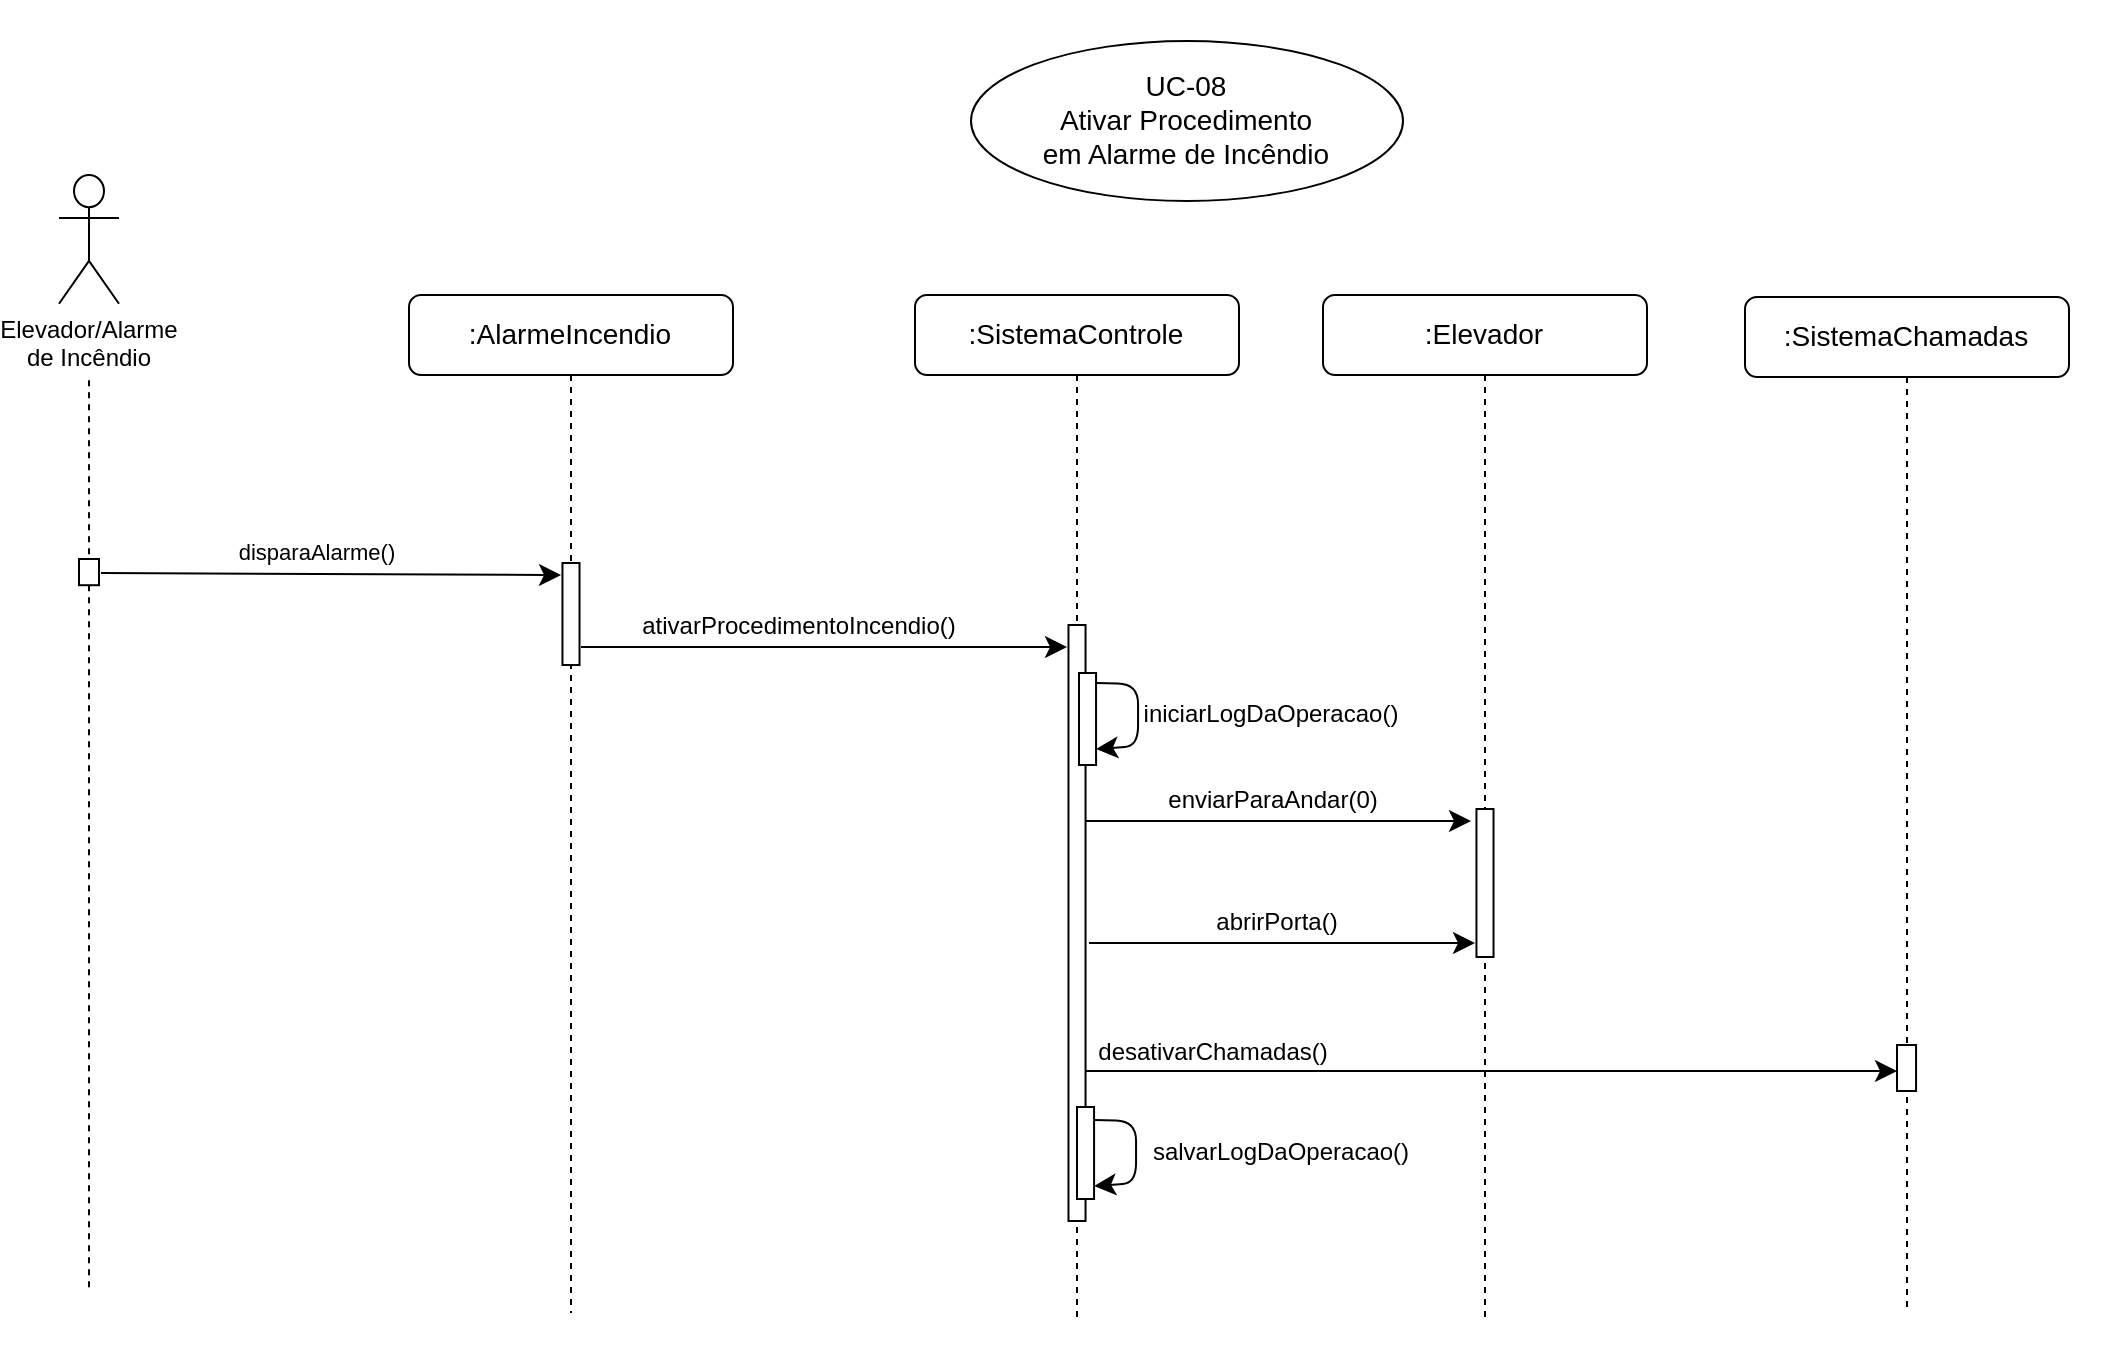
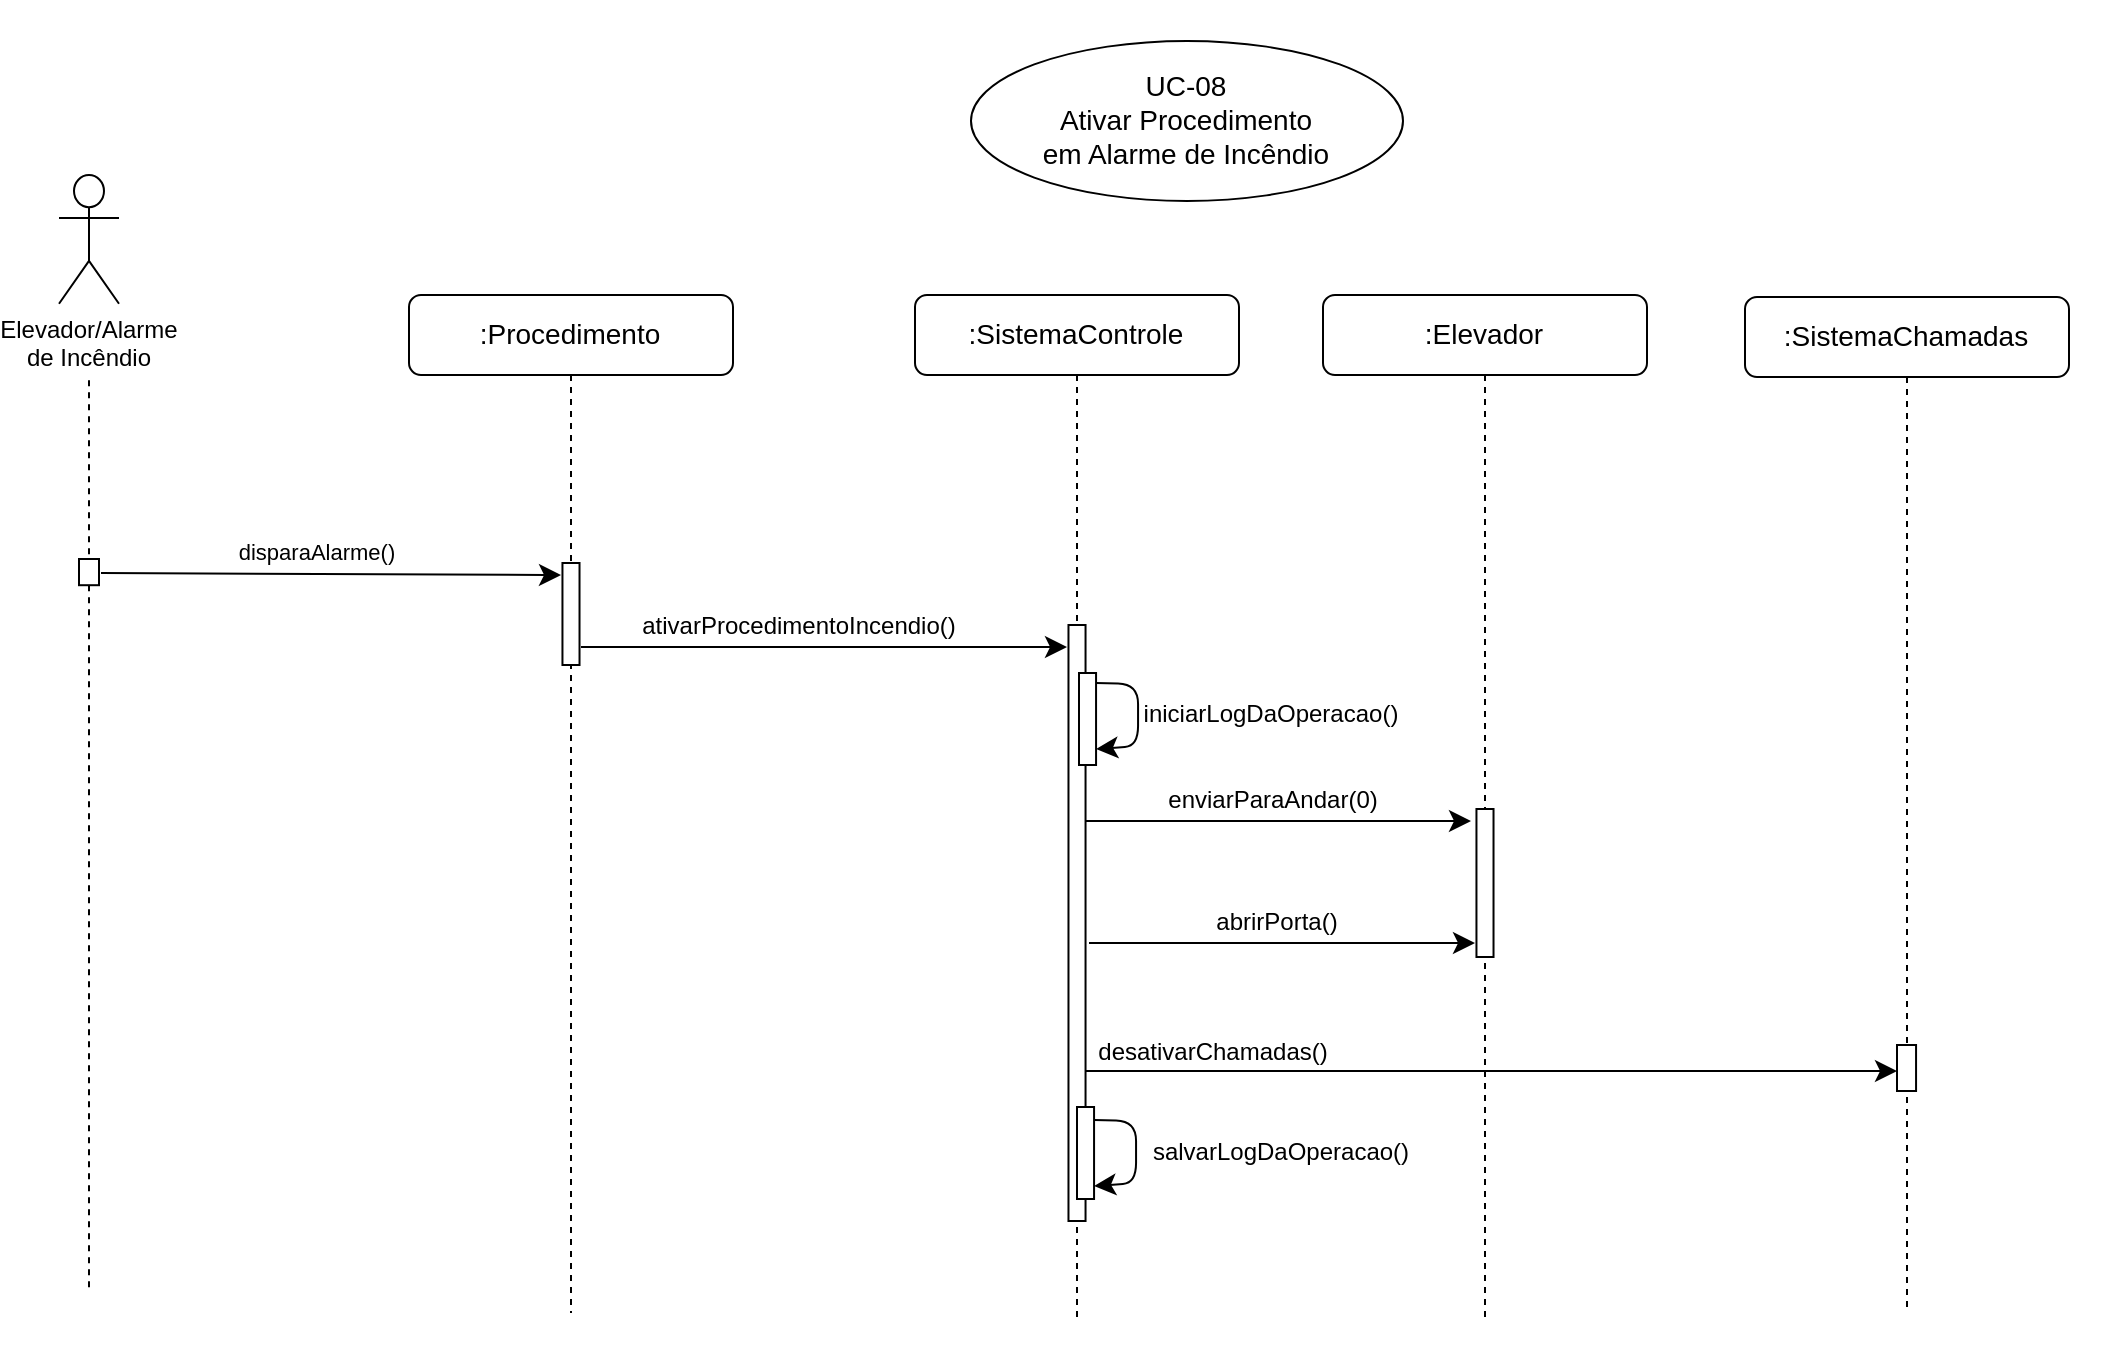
(571, 335) -> (571, 335)
